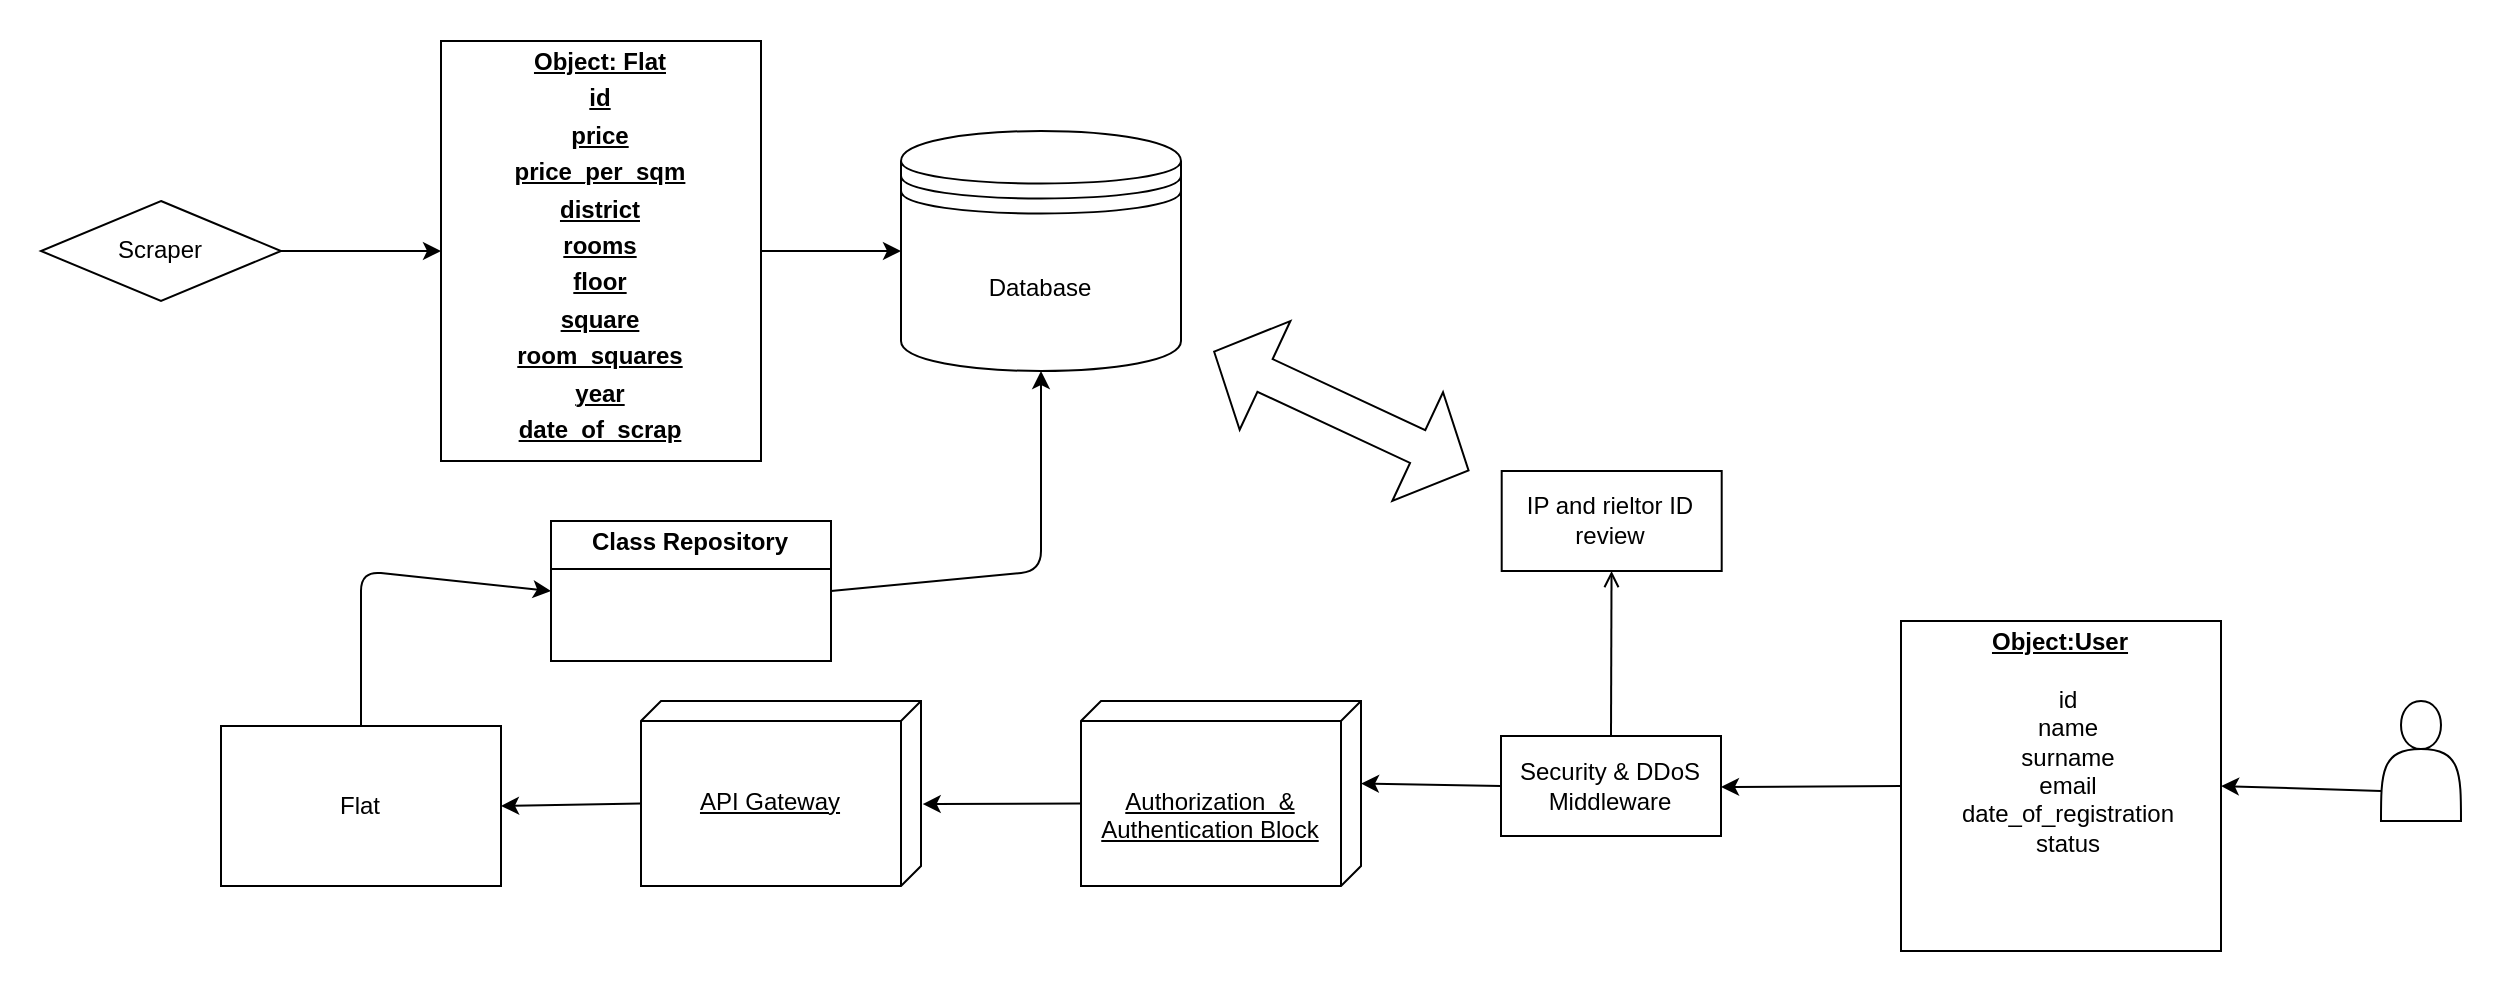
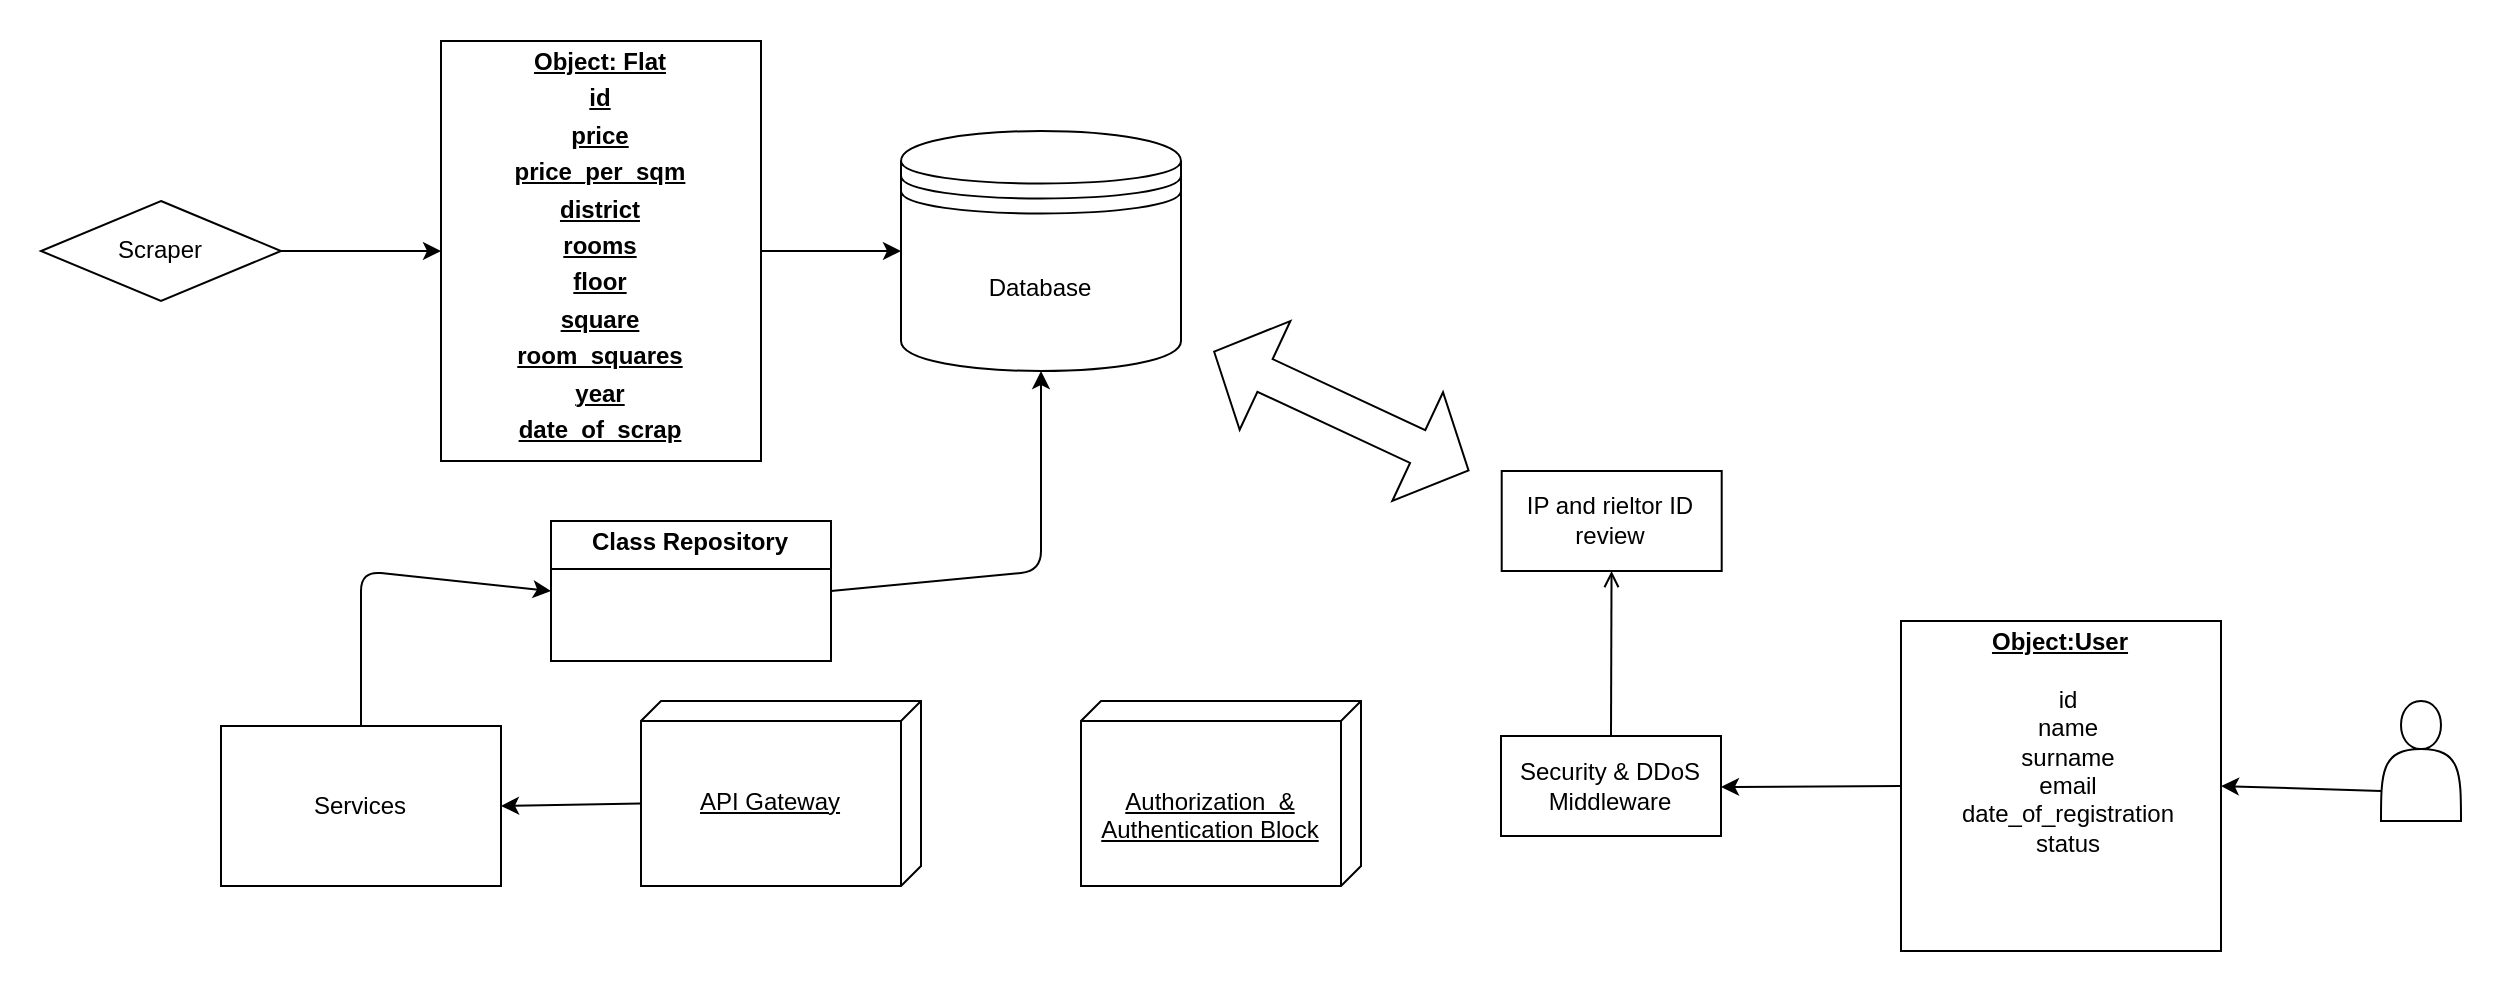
(1438, 785) -> none
(1009, 804) -> none
(361, 807) -> (361, 807)
